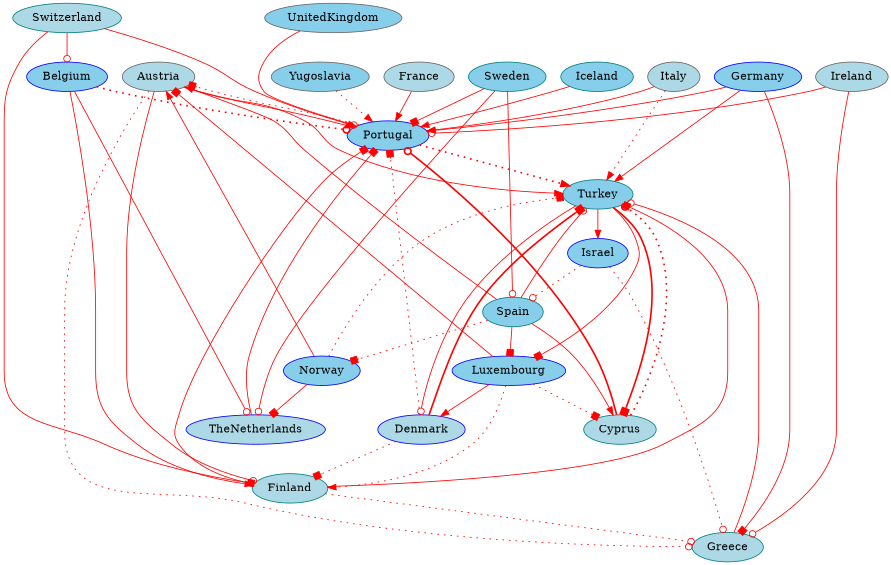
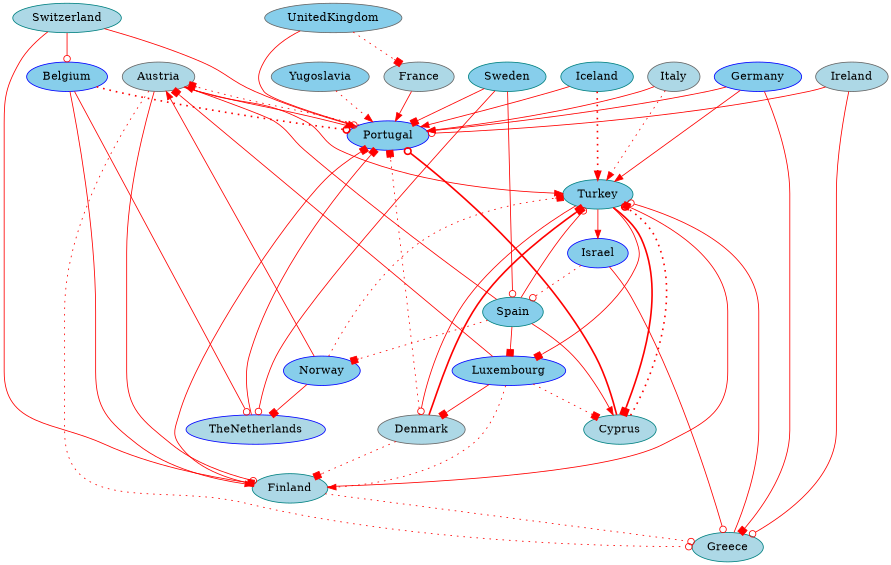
none -> (374, 46)
(491, 164) -> (597, 131)
(676, 392) -> (676, 392)
(468, 398) -> (468, 398)
(421, 430) -> (421, 430)
